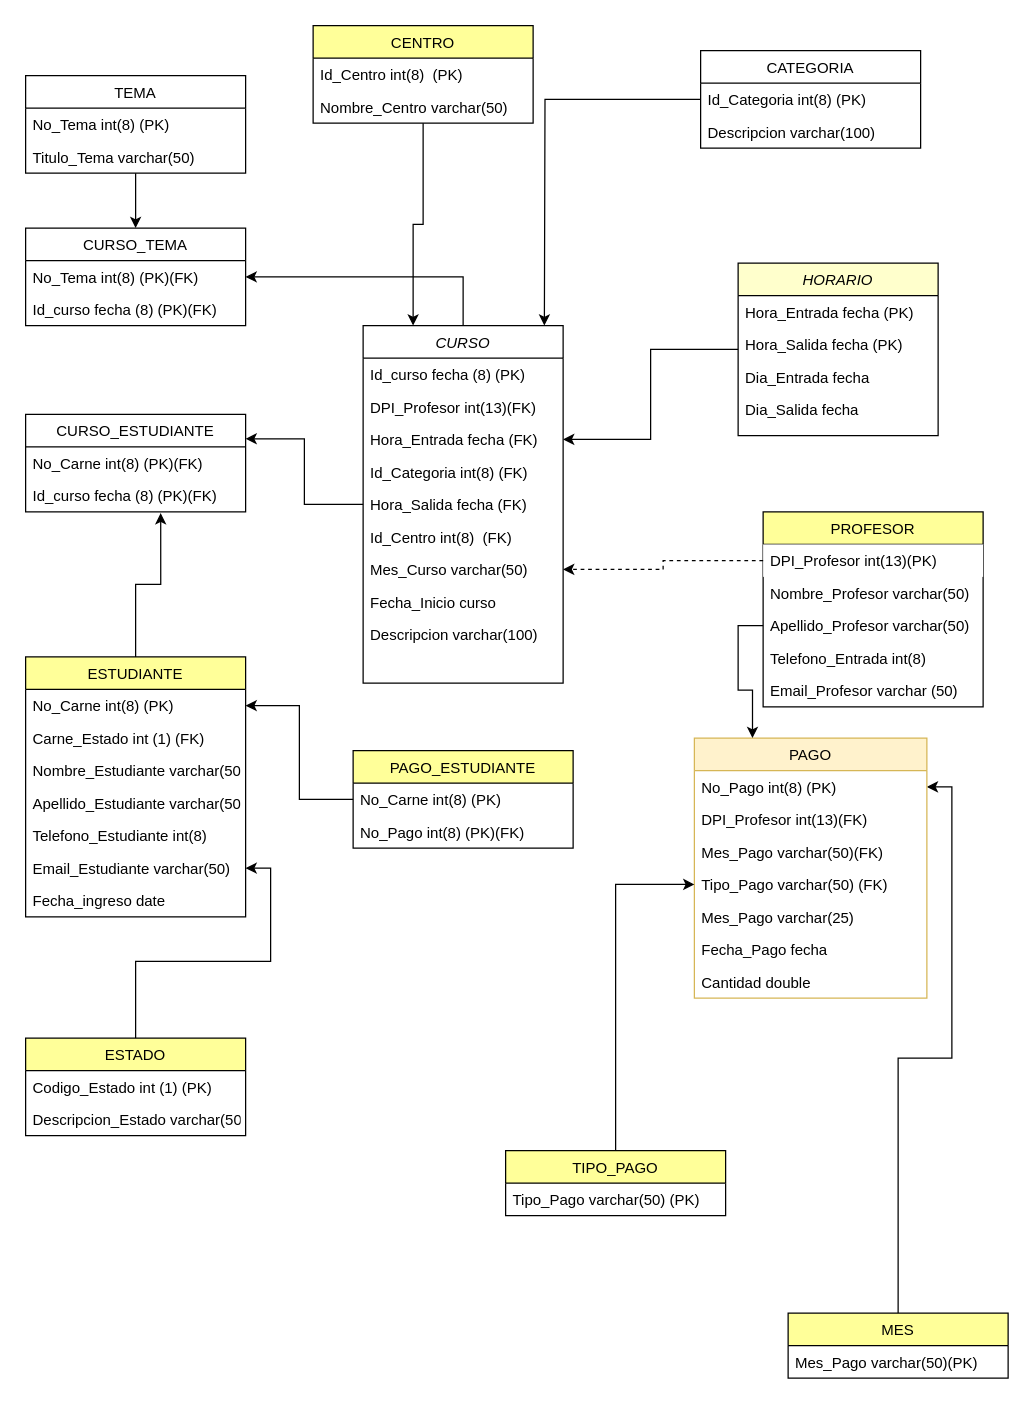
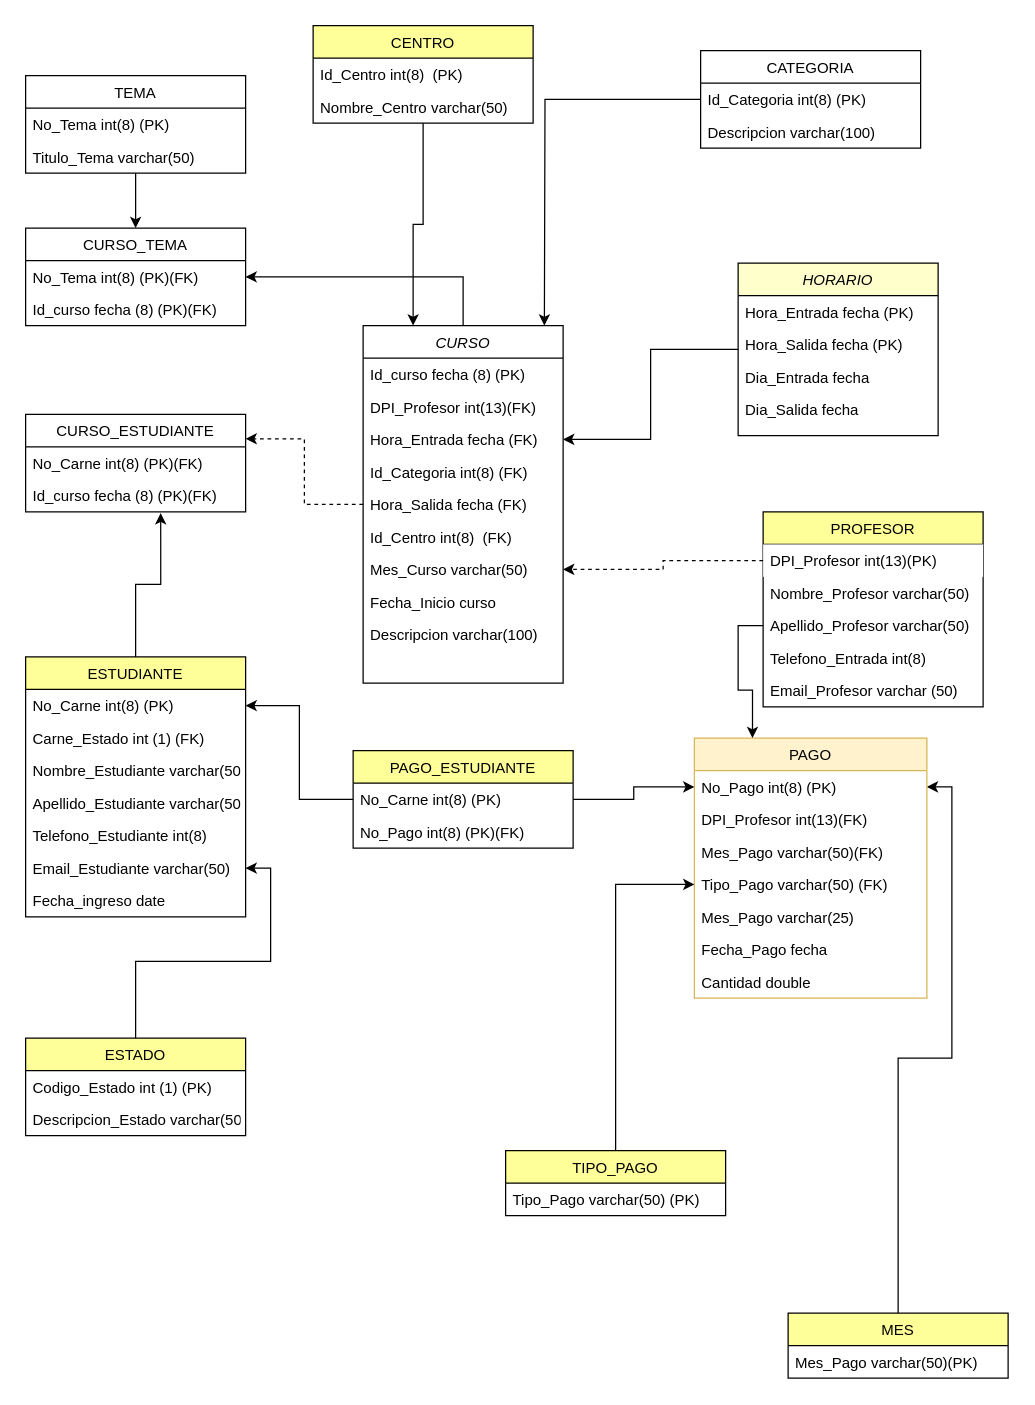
(304, 474) -> (304, 474)
none -> (634, 796)
